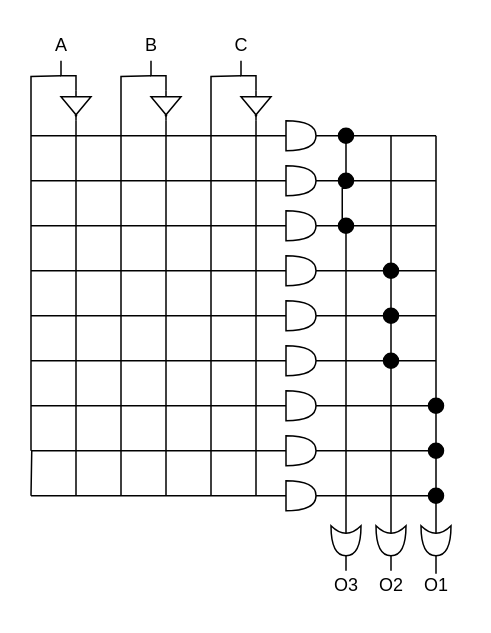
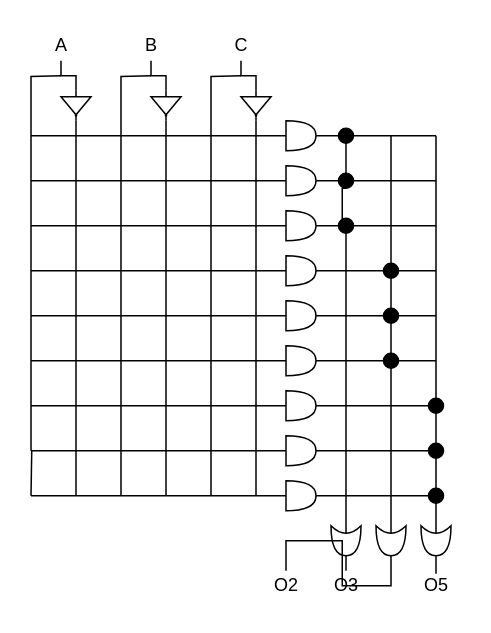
(391, 586) -> (286, 586)
(437, 586) -> (437, 586)
